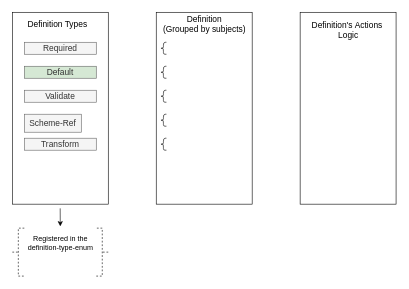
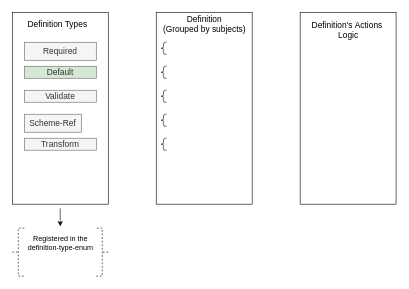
(60, 48) -> (60, 51)
